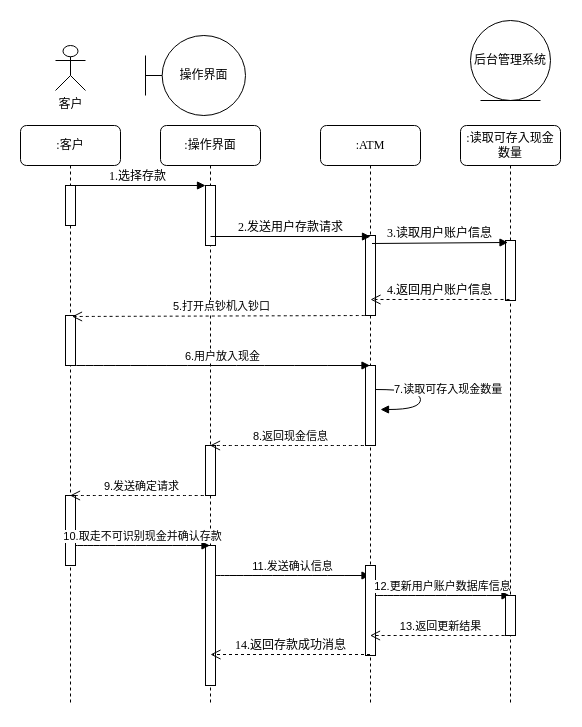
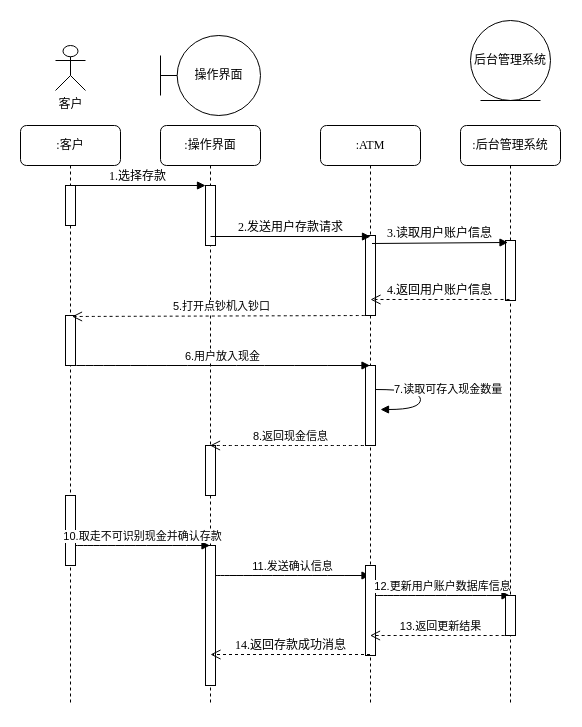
(196, 76) -> (211, 76)
(511, 146) -> (511, 146)
(139, 496) -> none
